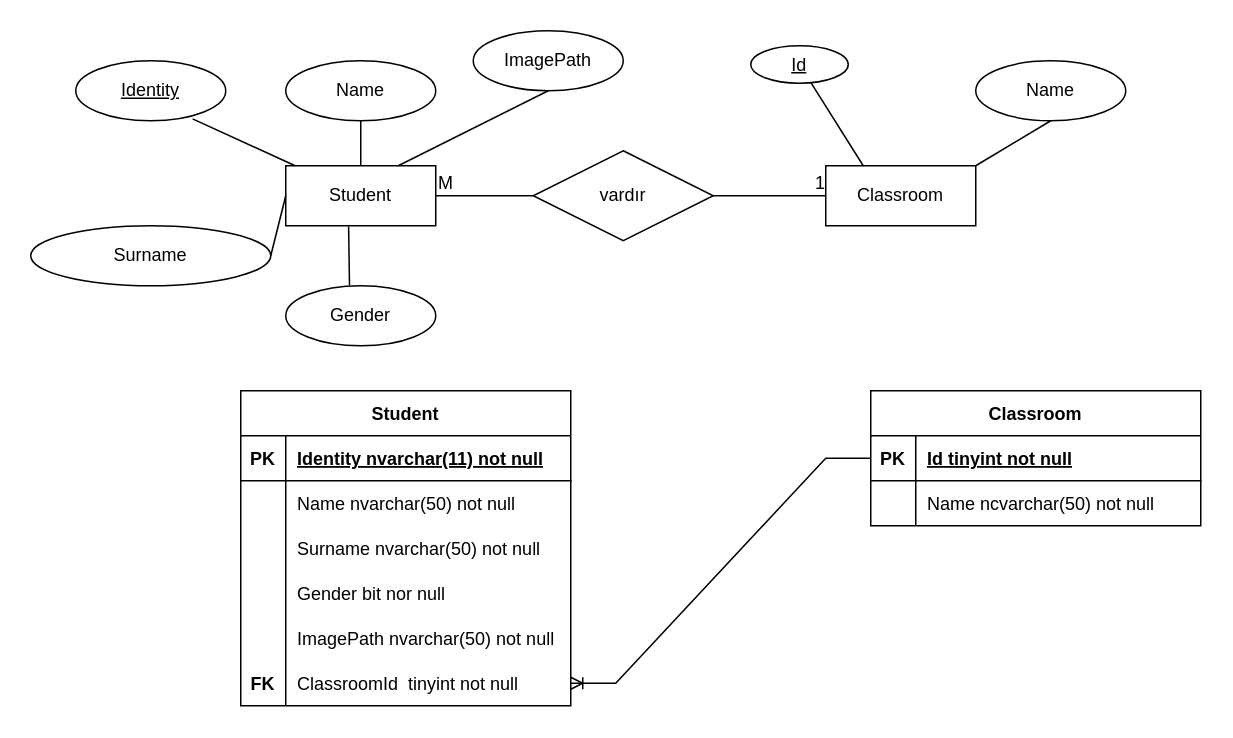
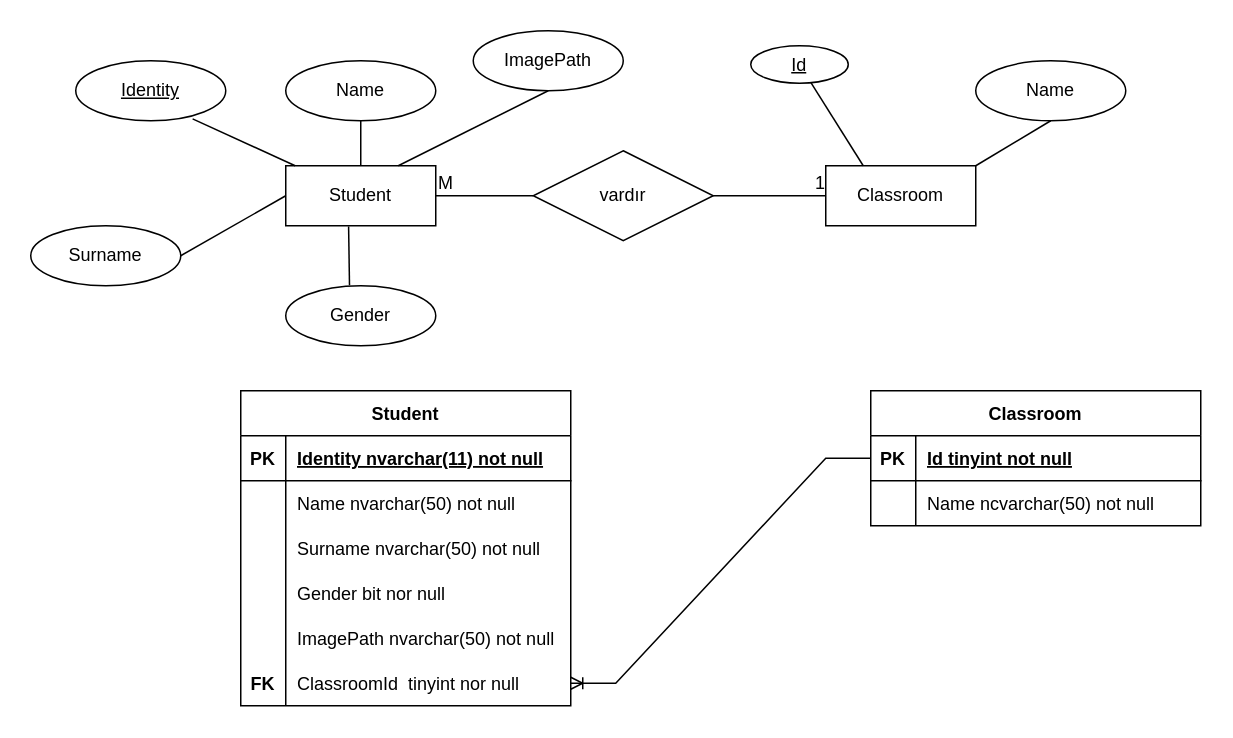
(151, 256) -> (106, 256)
(424, 684) -> (424, 684)
